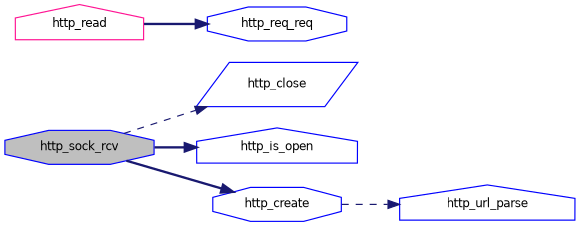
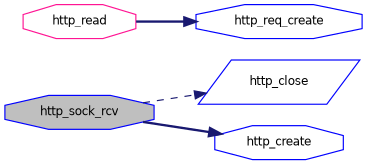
(79, 24) -> (79, 22)
(277, 24) -> (279, 22)
(277, 147) -> none
(487, 204) -> none
